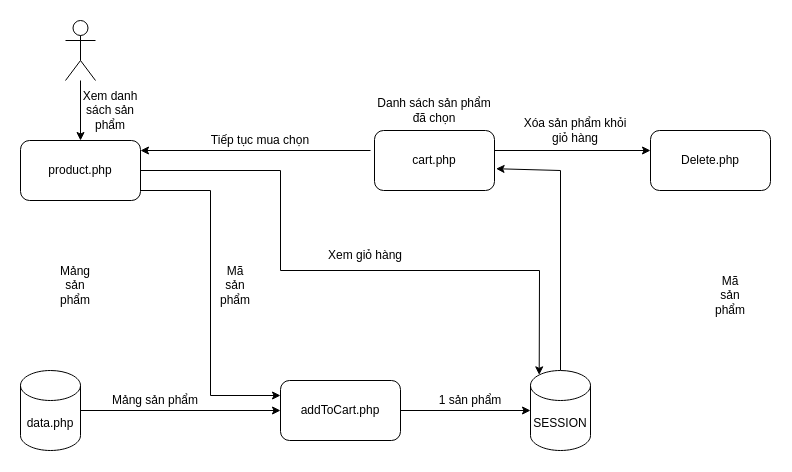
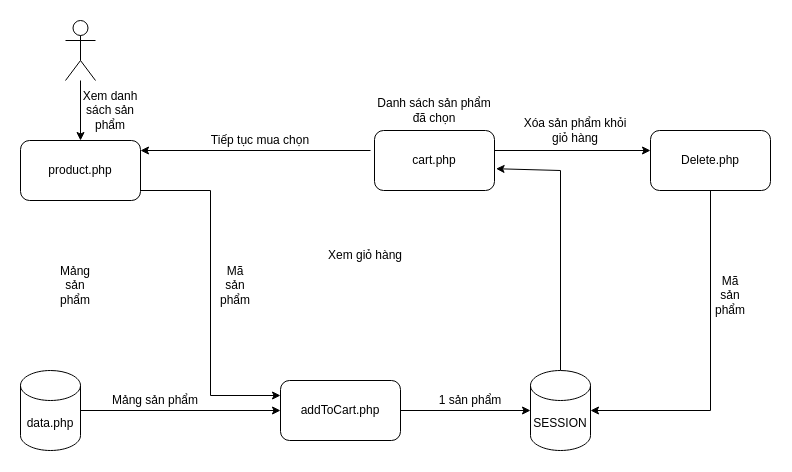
(339, 271) -> none
none -> (711, 357)
